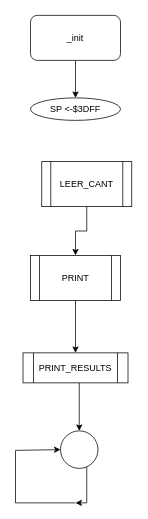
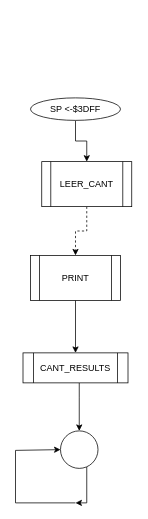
(75, 38) -> none
(75, 77) -> none
none -> (77, 141)
(85, 231) -> (85, 231)
(75, 368) -> (75, 368)
